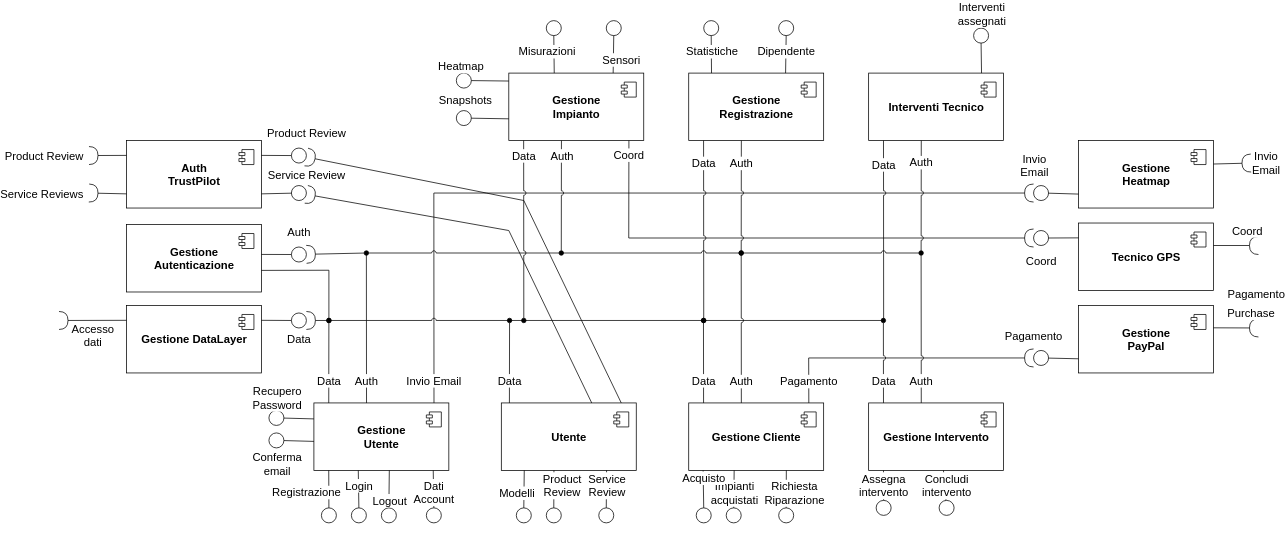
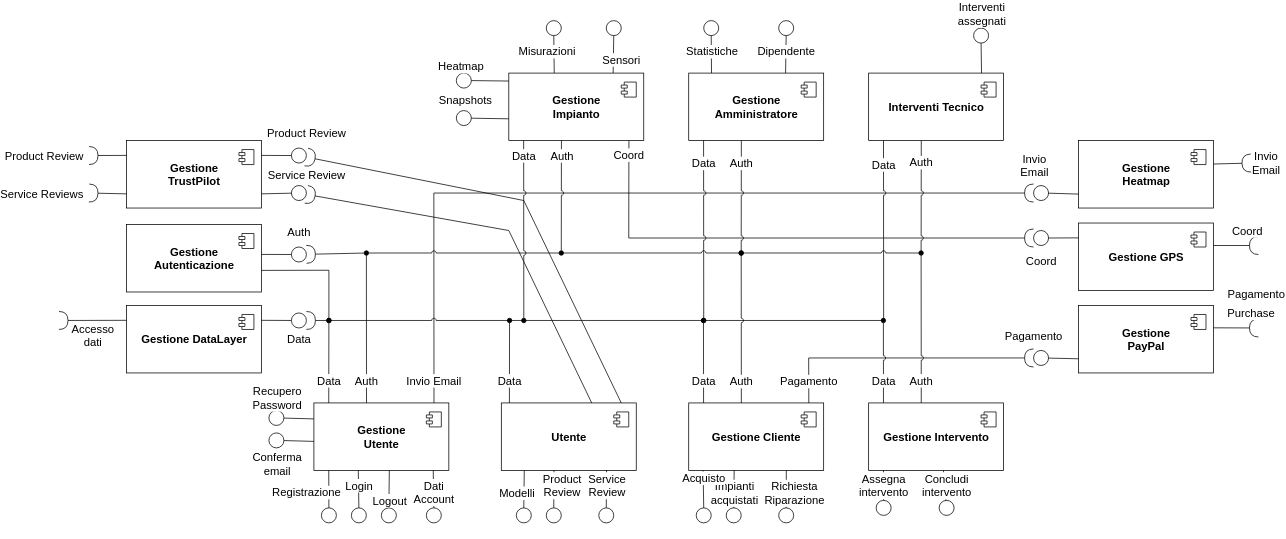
(757, 107) -> (757, 107)
(194, 174) -> (194, 174)
(1147, 257) -> (1147, 257)
